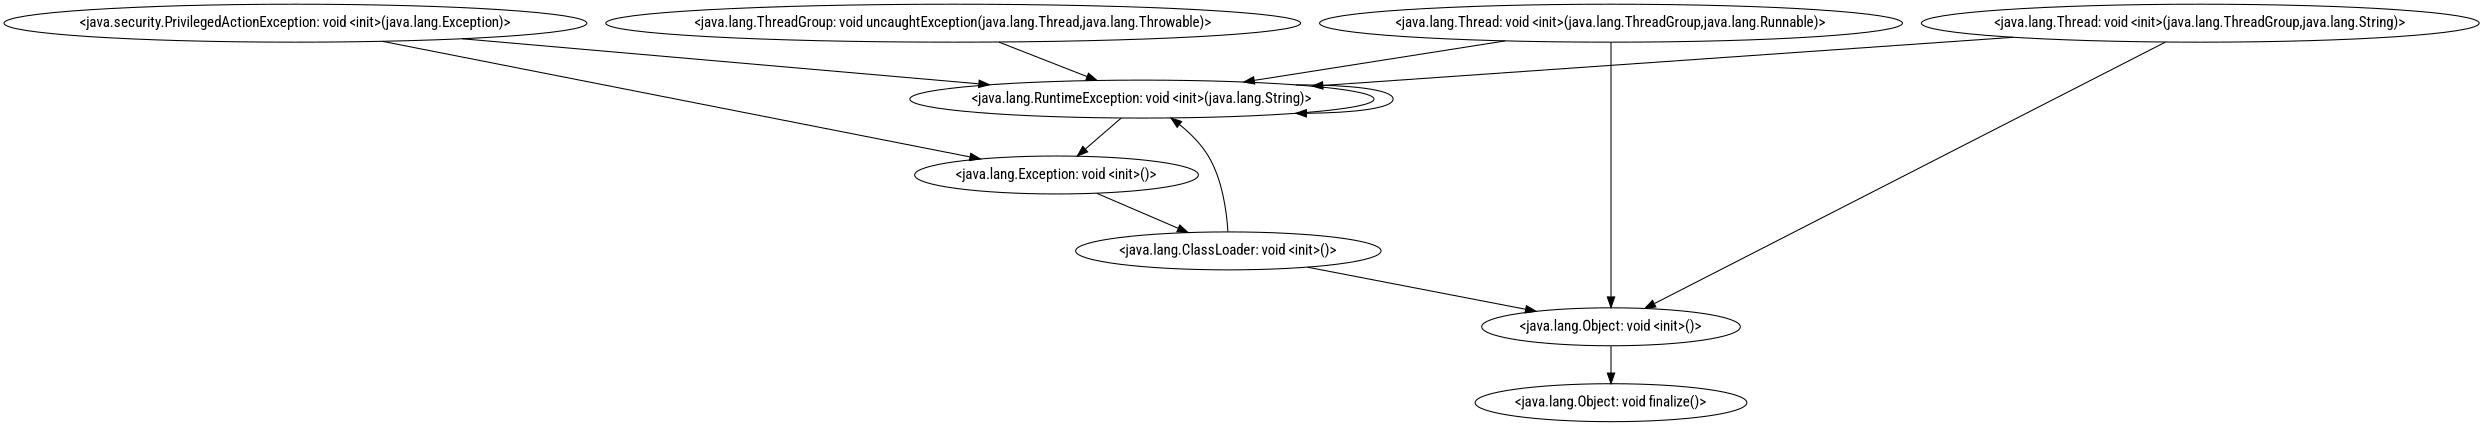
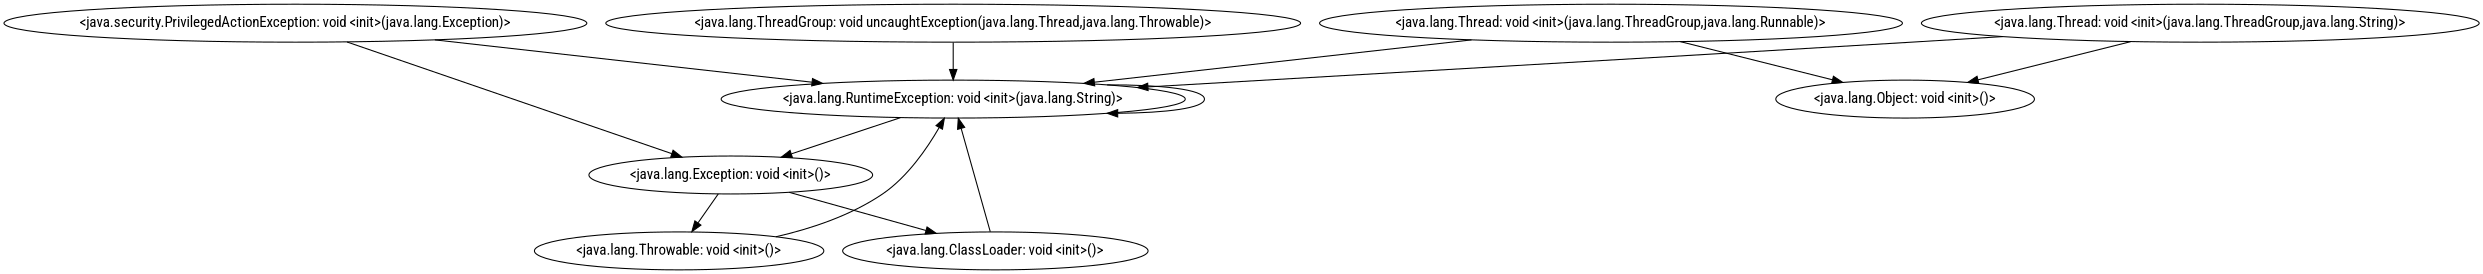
none -> (679, 251)
(1416, 288) -> none
(1611, 403) -> none
